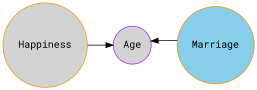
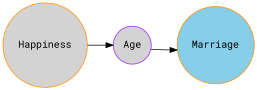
(168, 40) -> (160, 50)
